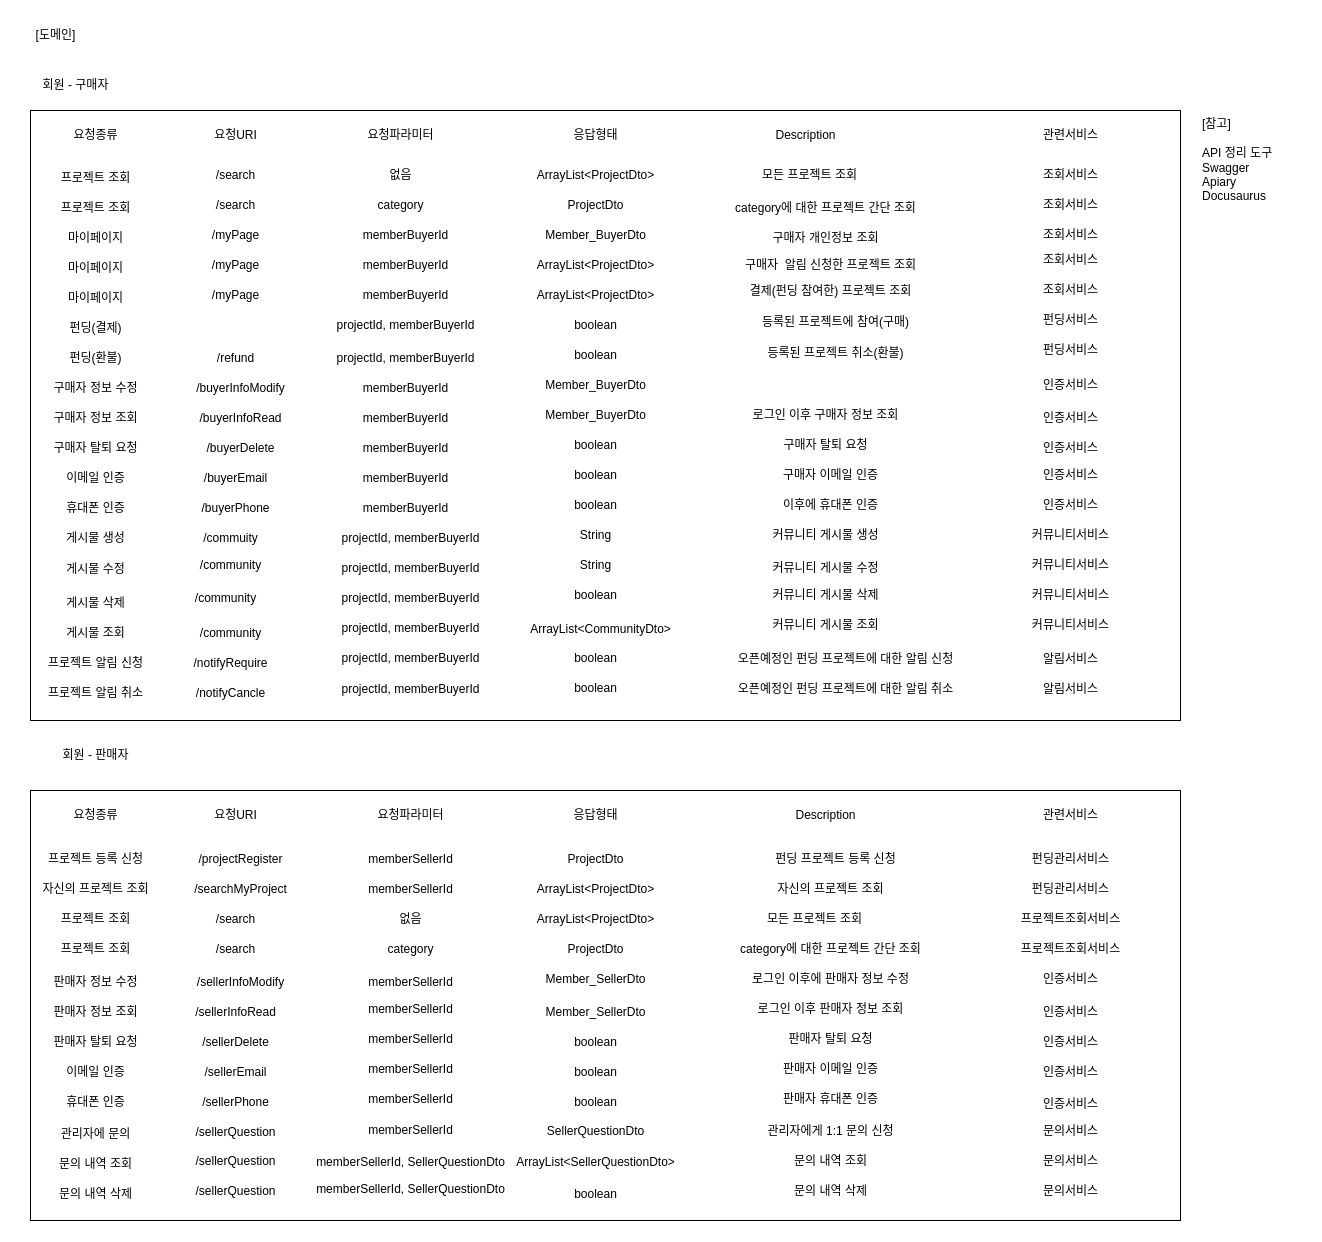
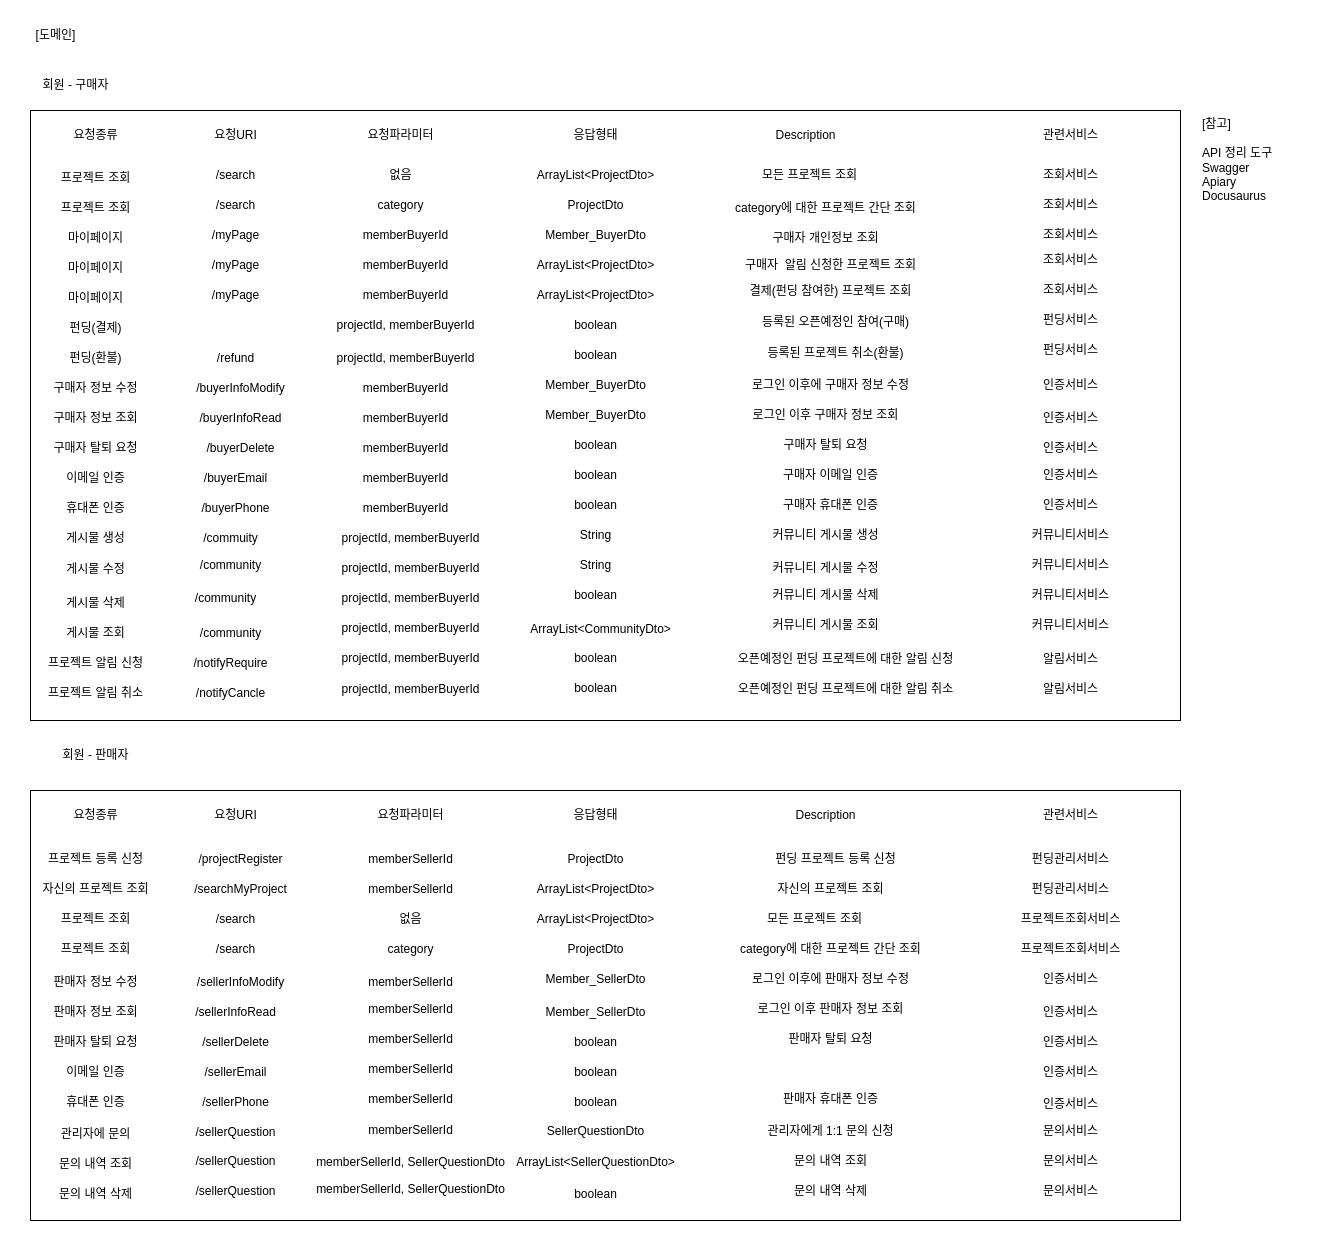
(836, 323) -> (836, 323)
none -> (831, 386)
(831, 506) -> (831, 506)
(831, 1070) -> none
